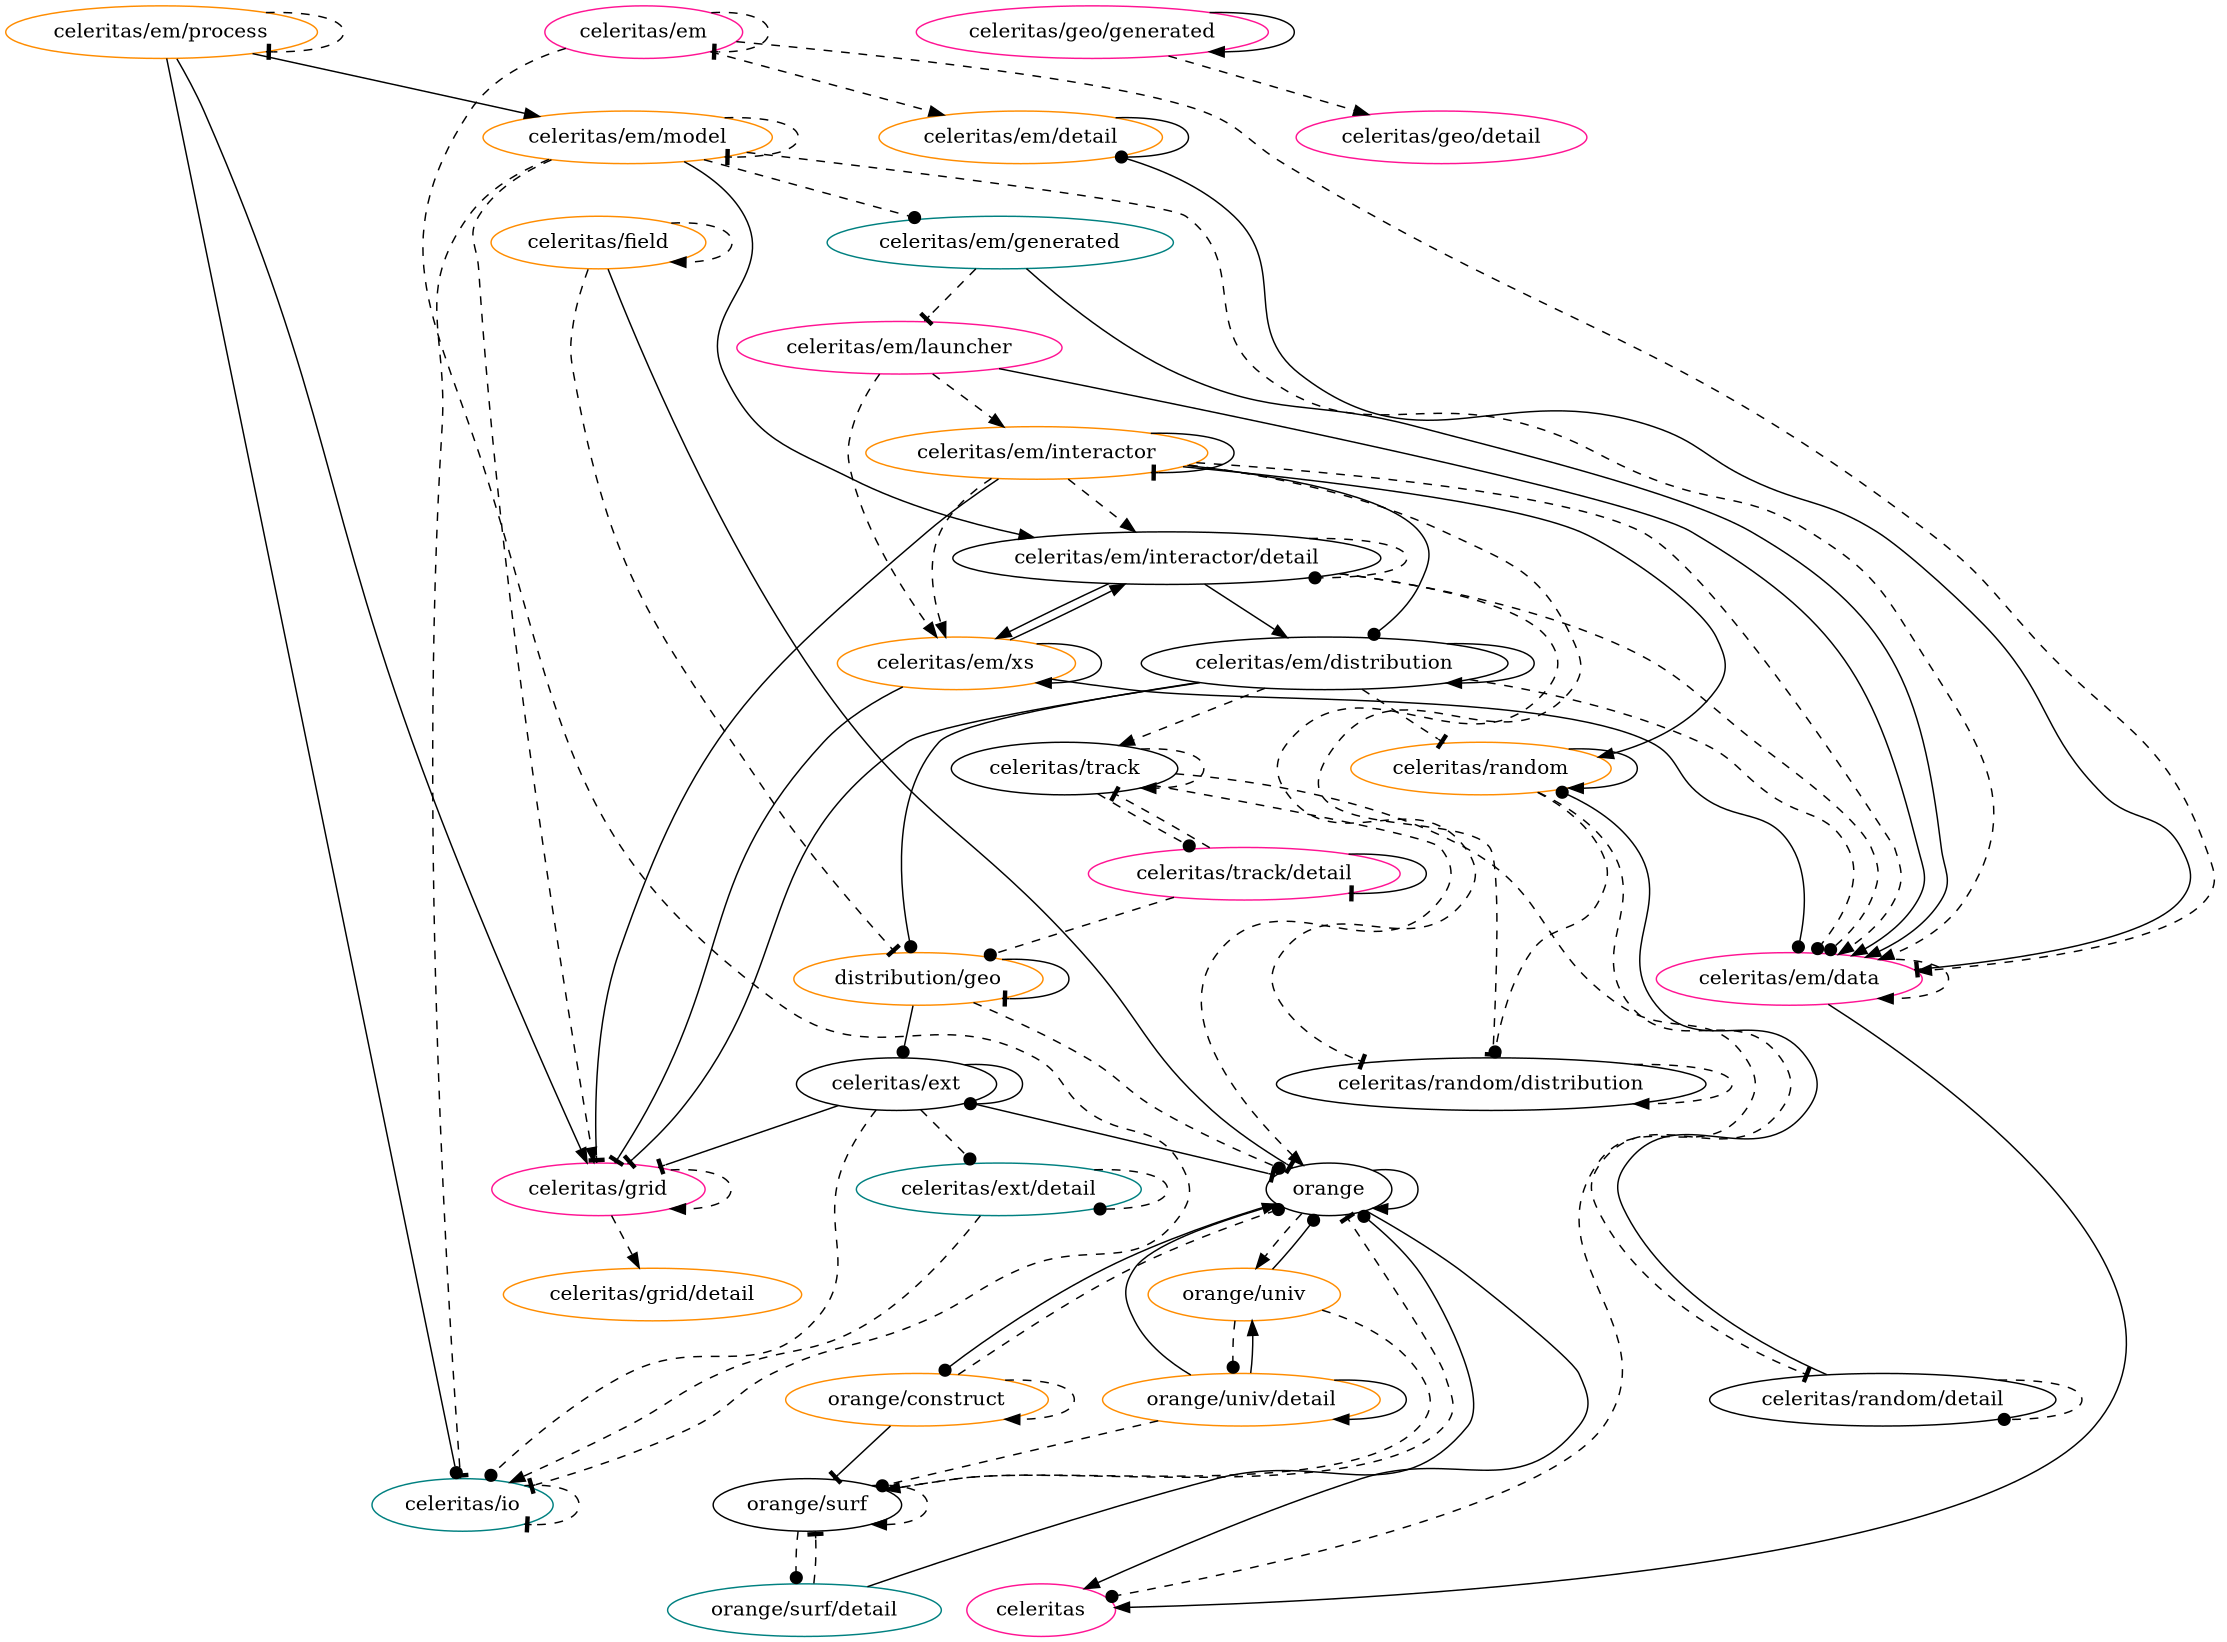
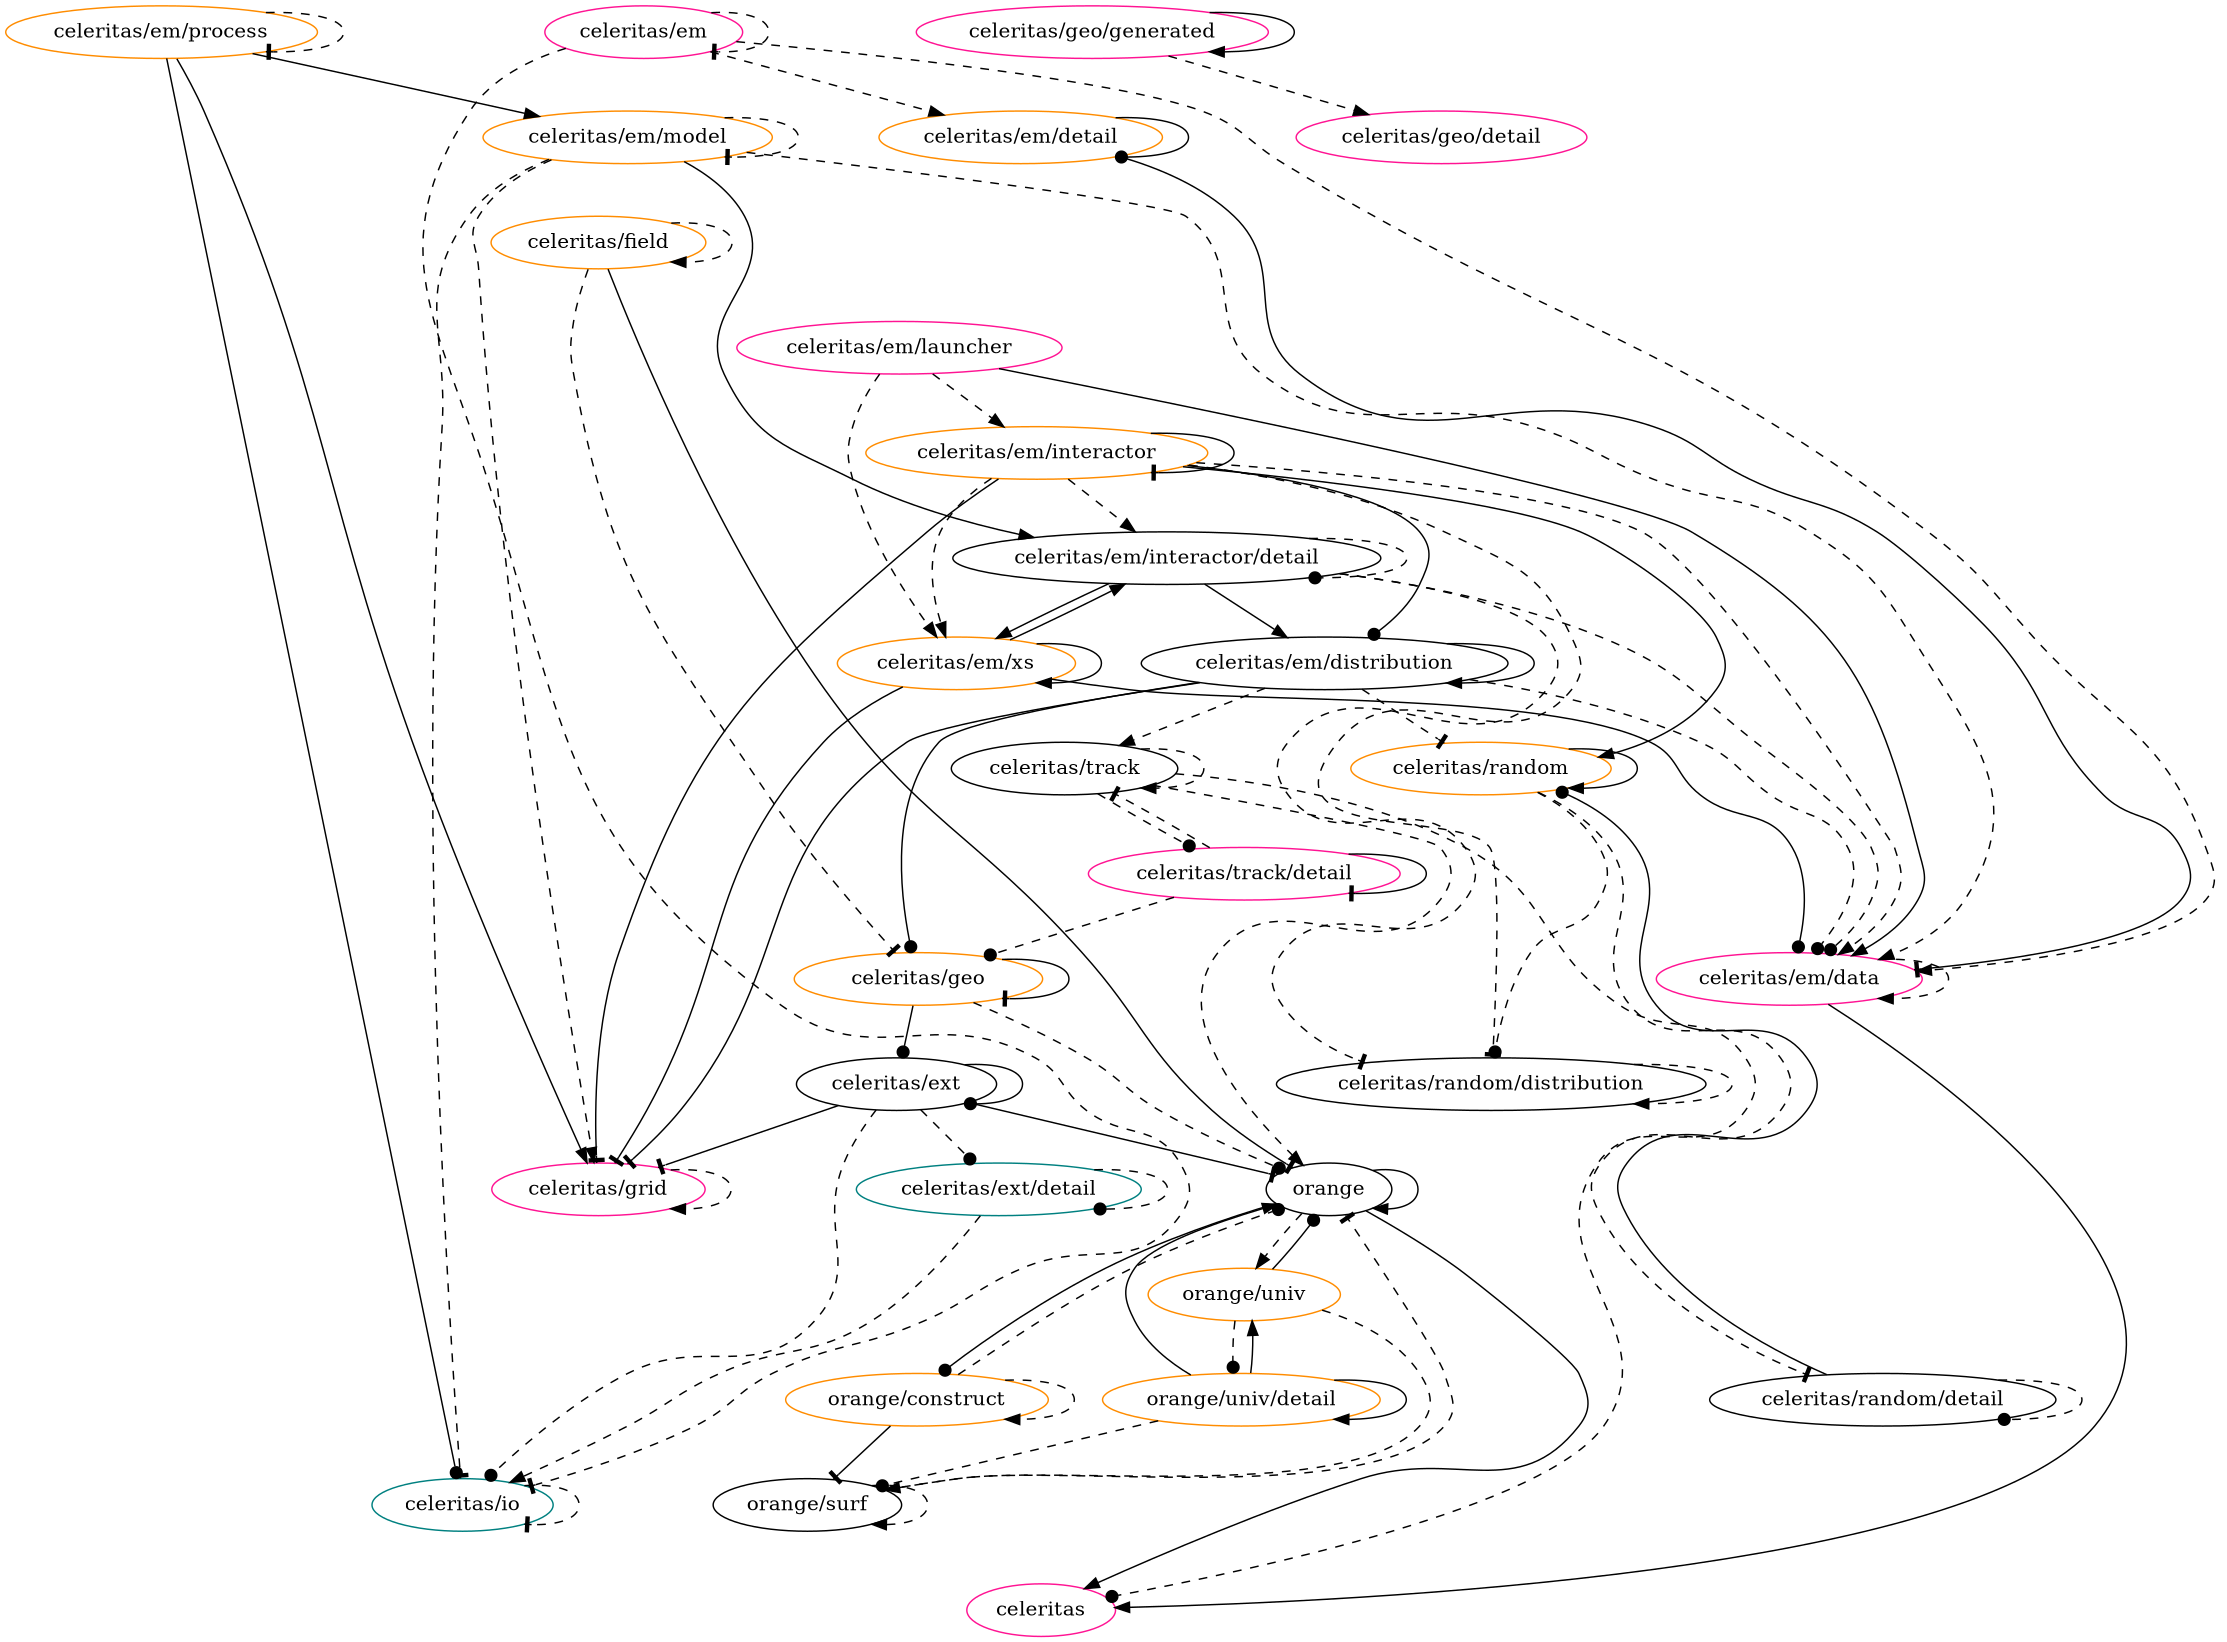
(1000, 243) -> none
(918, 979) -> (918, 979)
(653, 1295) -> none
(804, 1610) -> none
